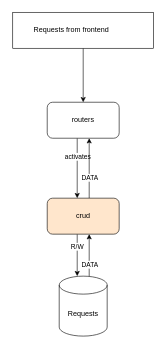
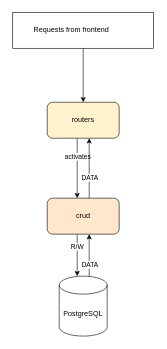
(83, 120) -> (83, 120)
(83, 314) -> (83, 314)
